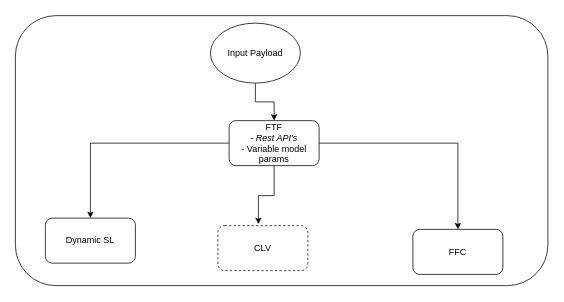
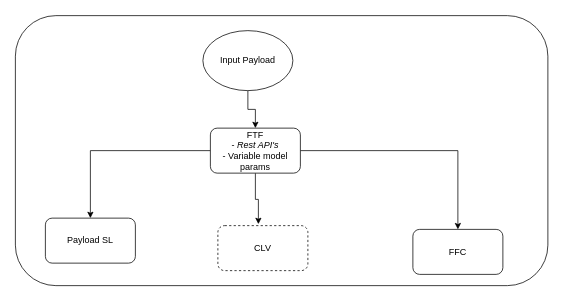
(255, 53) -> (248, 60)
(274, 143) -> (255, 150)
(90, 240) -> (90, 240)
